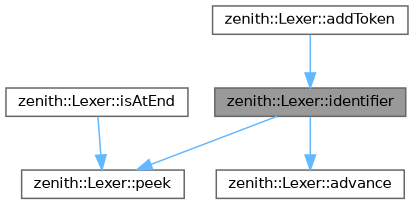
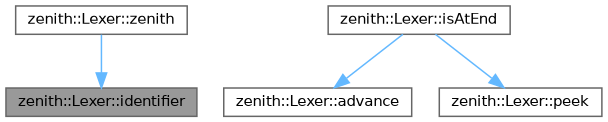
(310, 20) -> (101, 20)
(310, 136) -> (375, 56)
(214, 140) -> none
